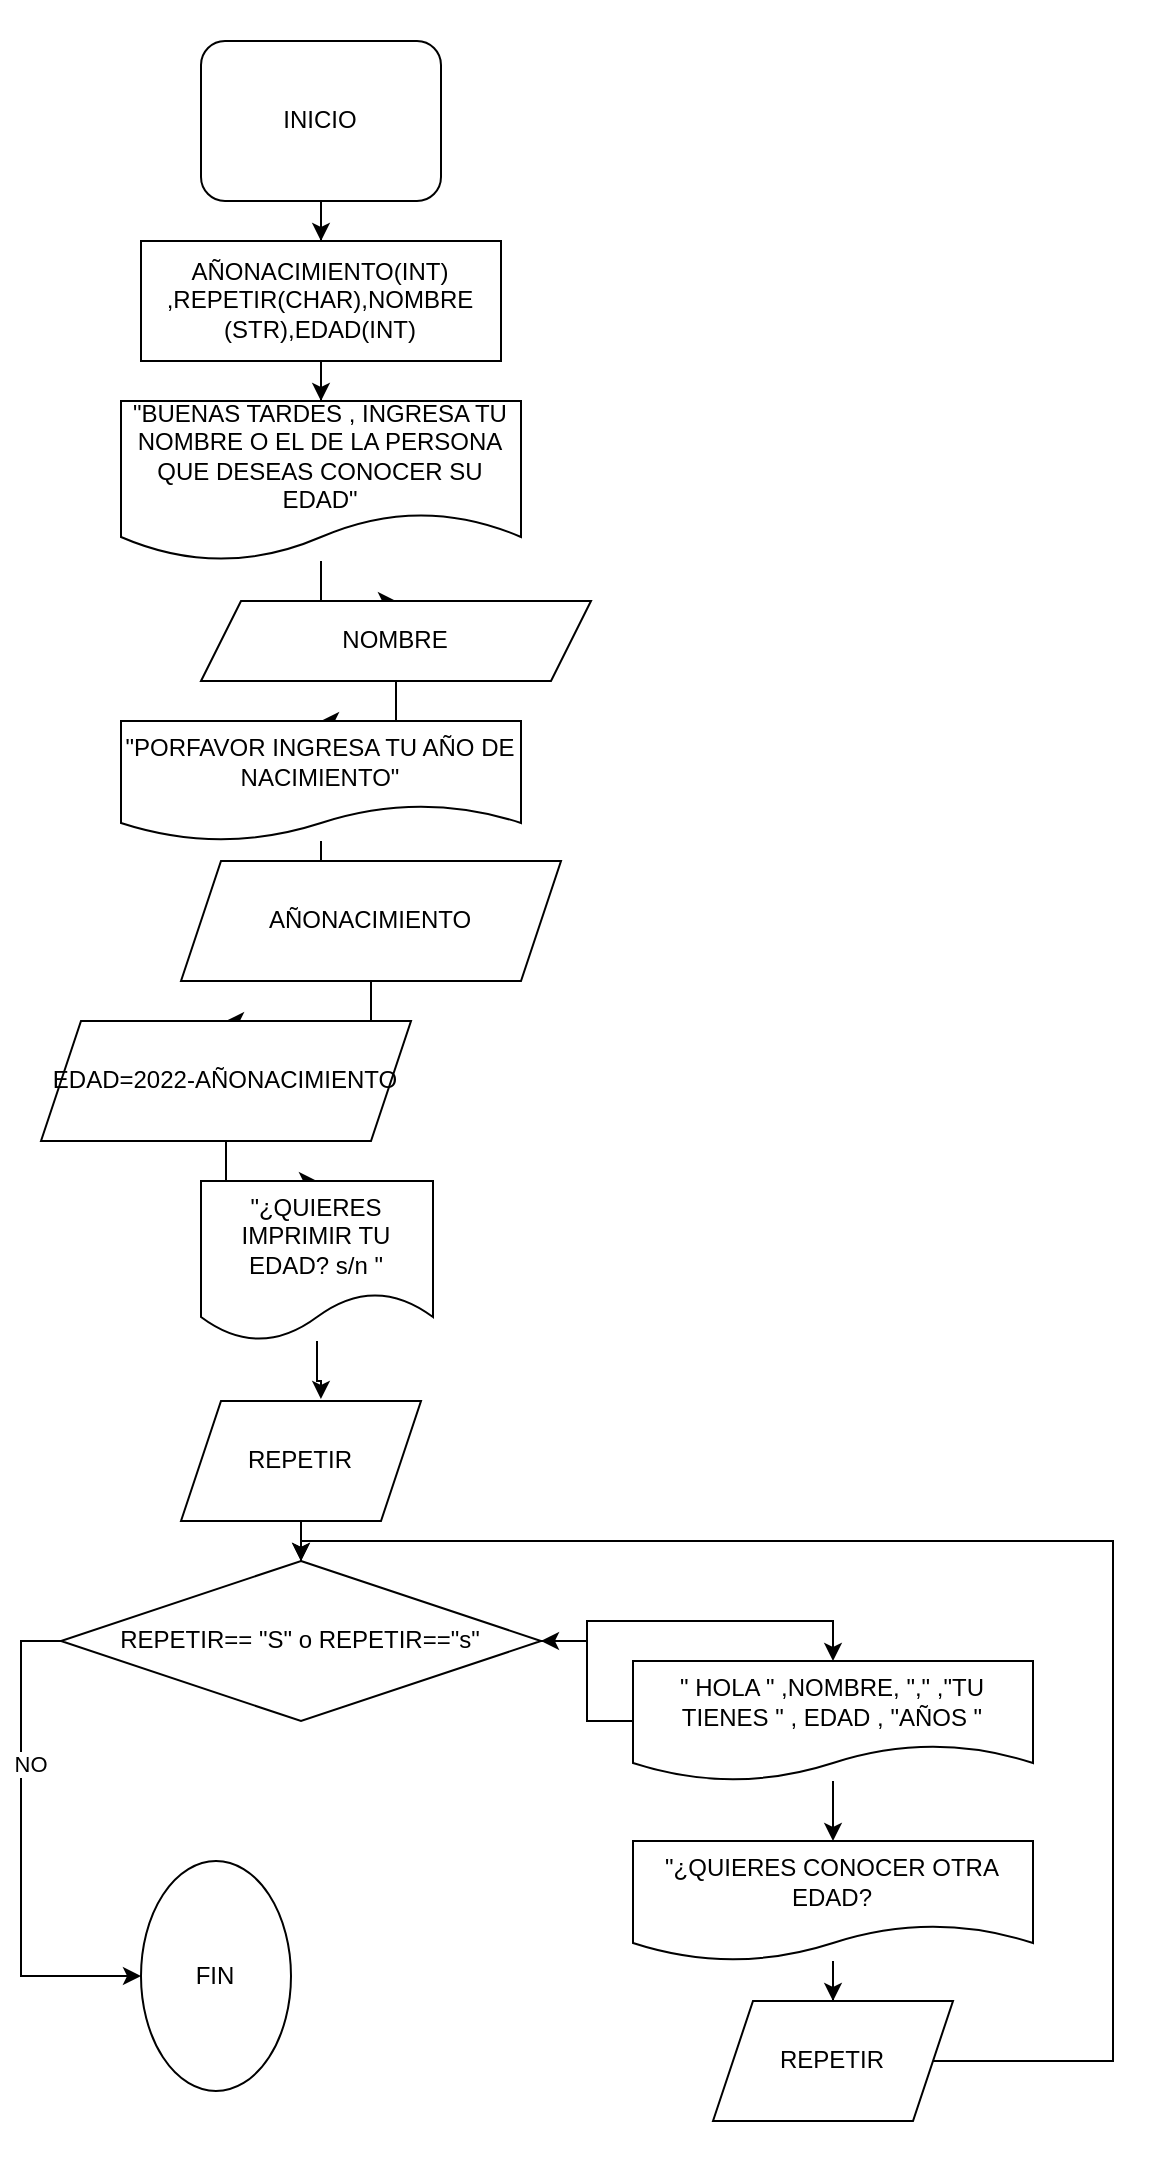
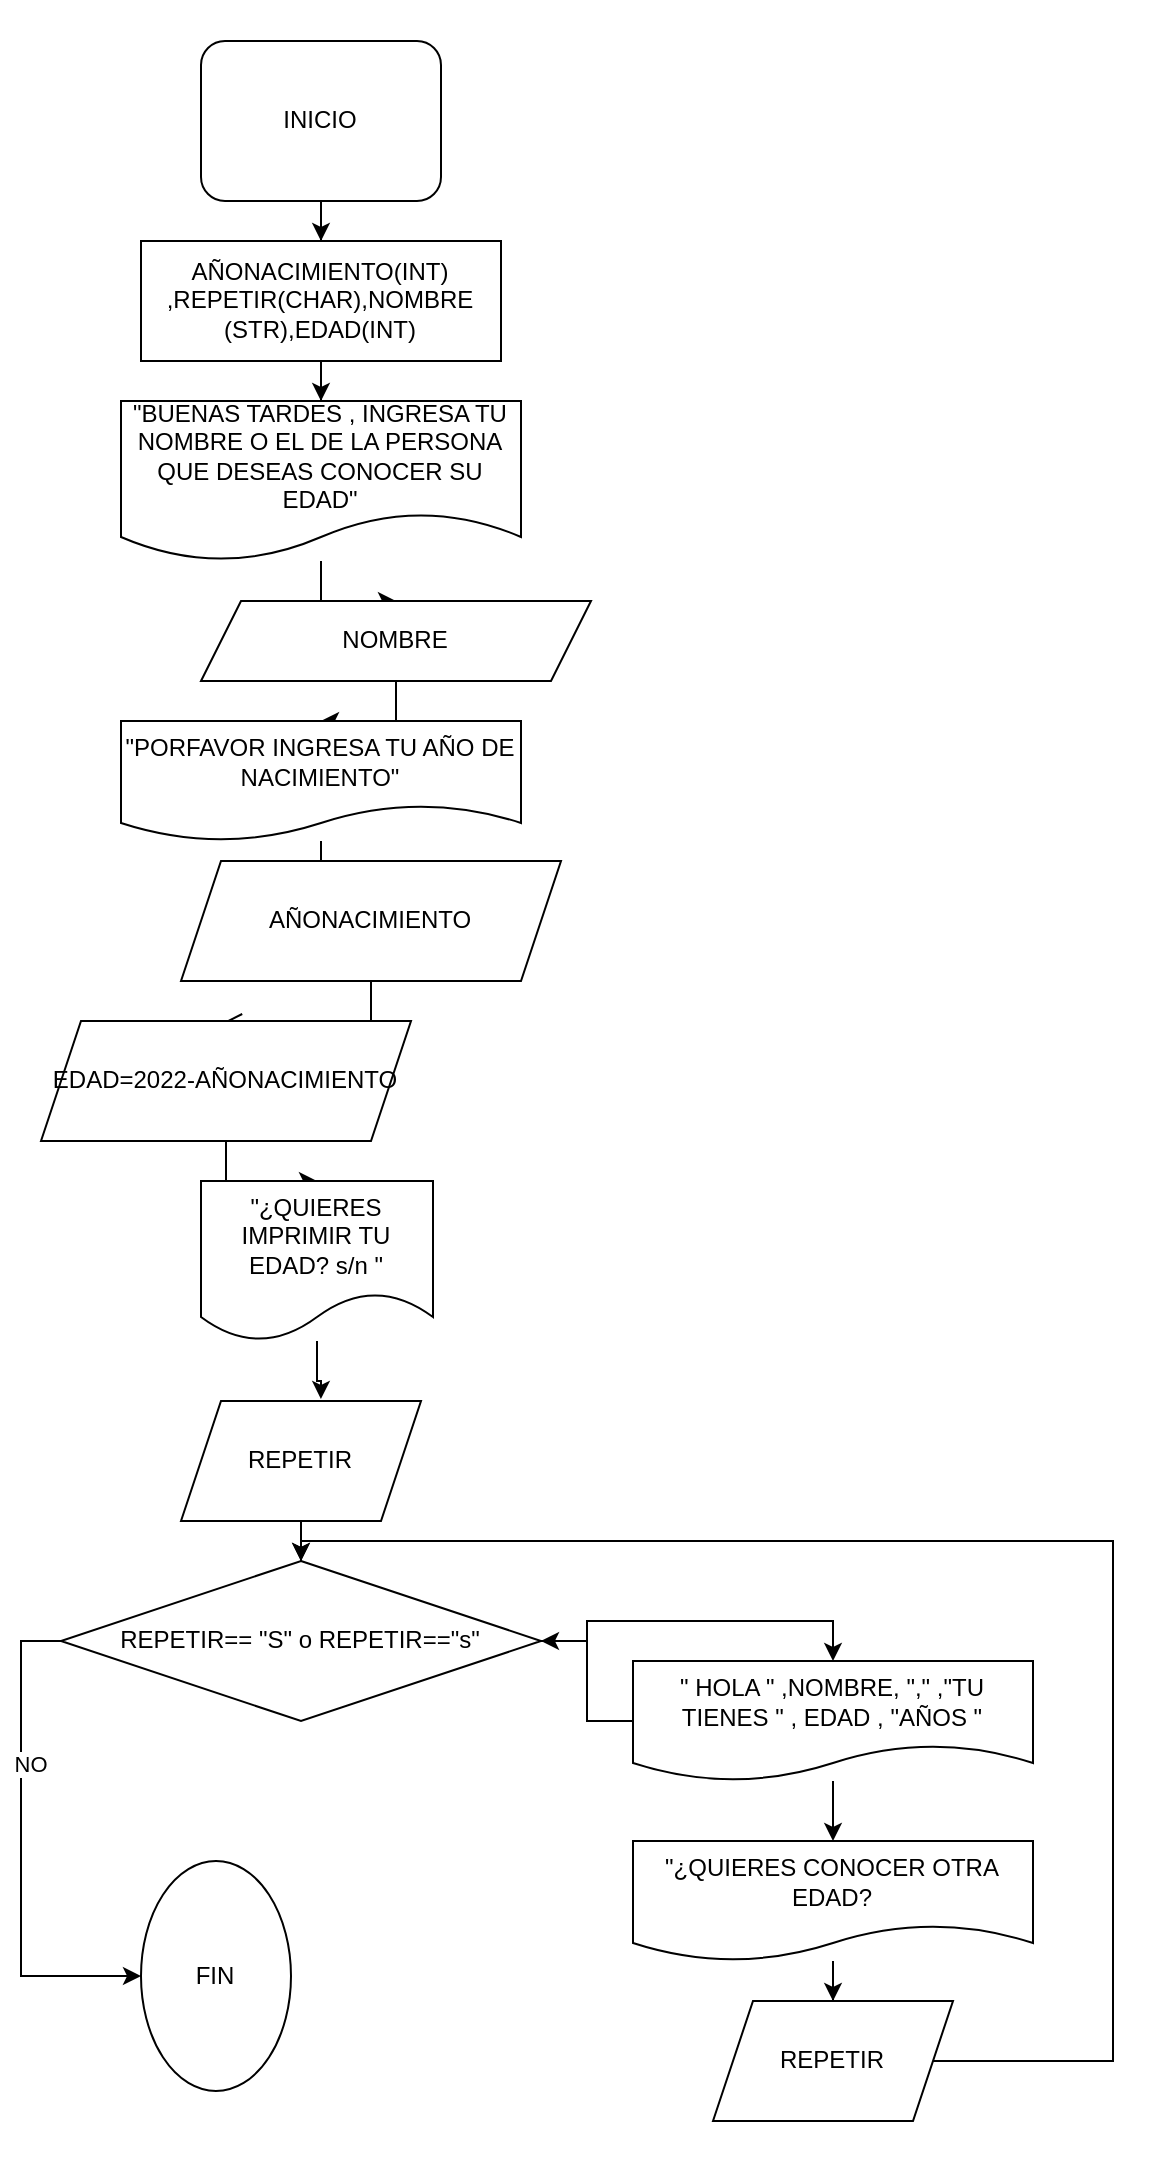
(241, 1021) -> (238, 1021)
